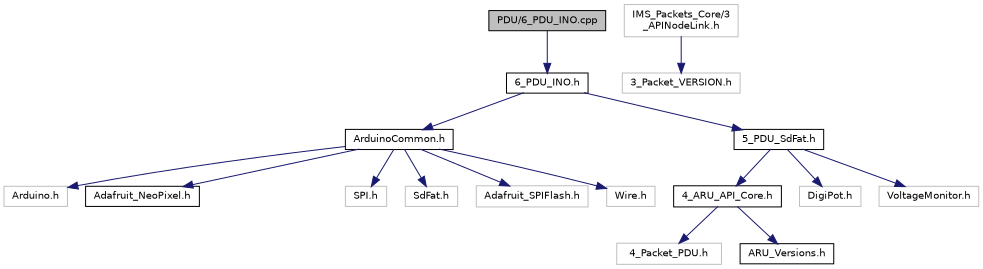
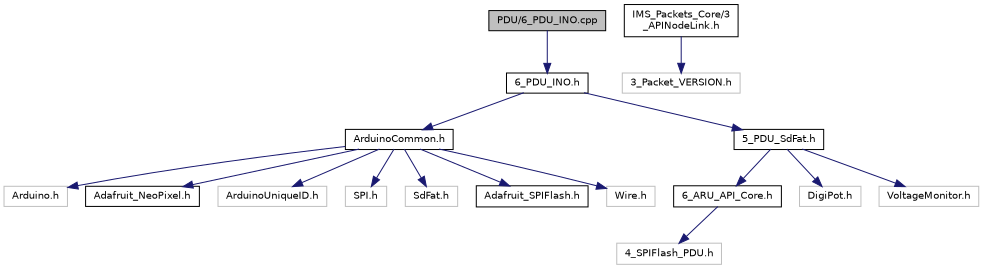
(681, 21) -> (681, 21)
none -> (272, 196)
(532, 196) -> (532, 196)
(728, 196) -> (728, 196)
(669, 254) -> (669, 254)
(787, 254) -> none
